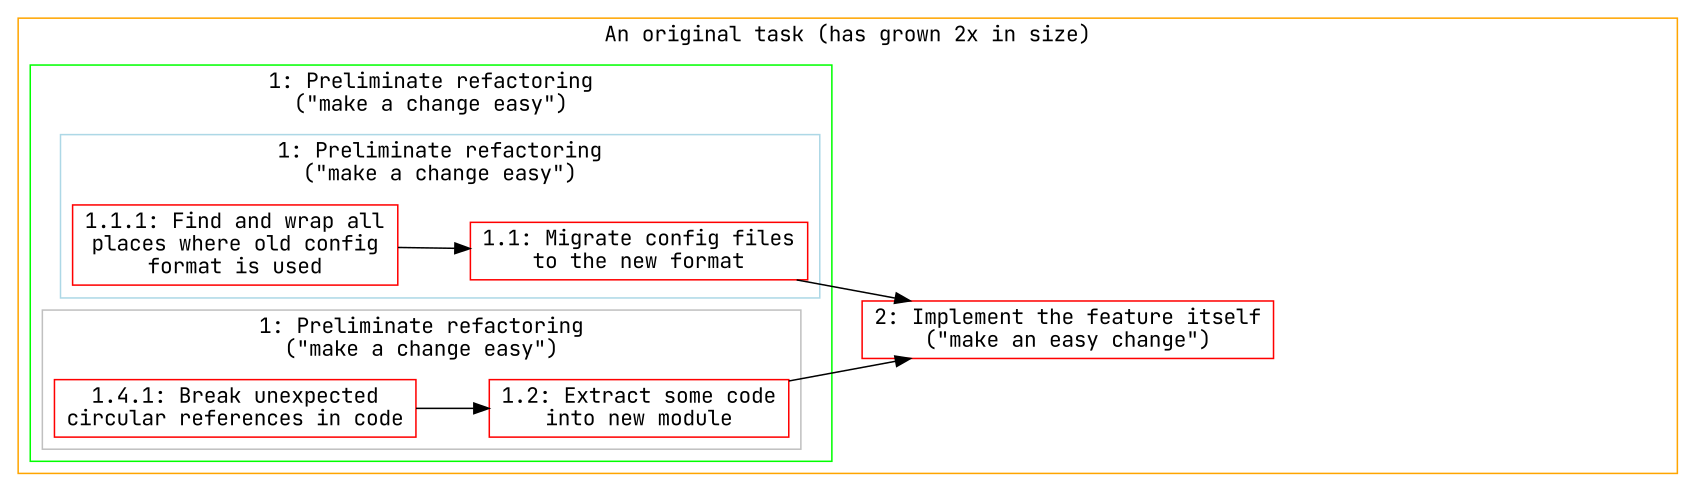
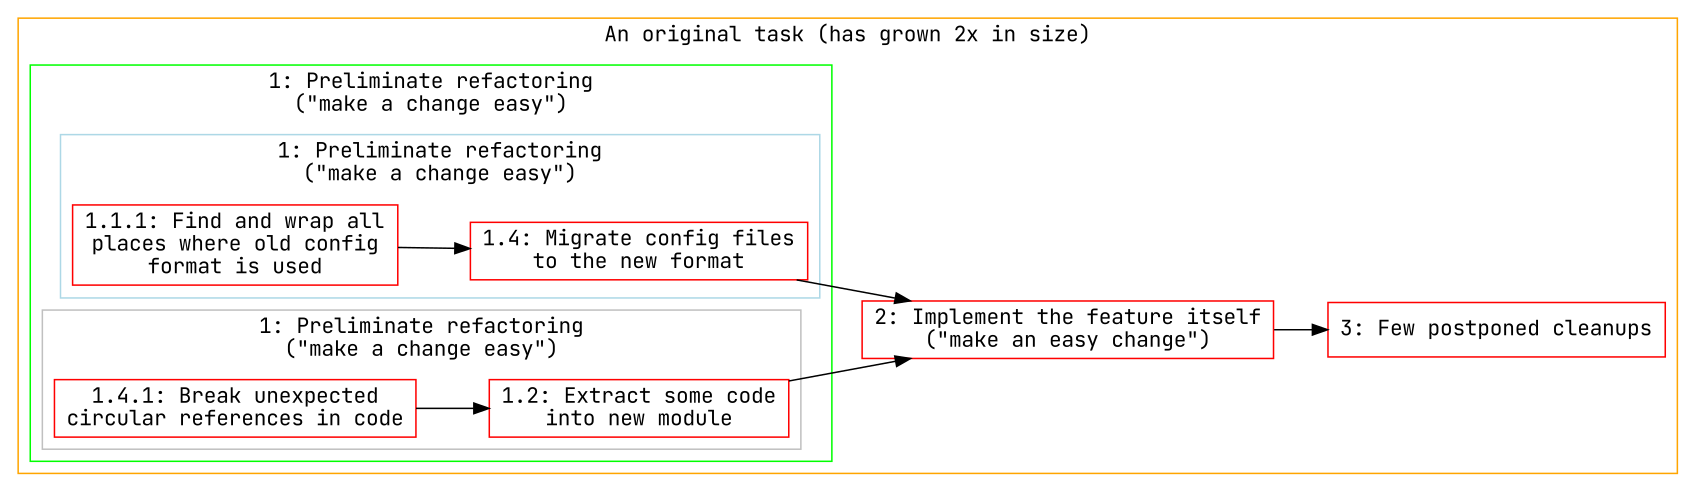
(639, 251) -> (639, 251)
none -> (1497, 330)
